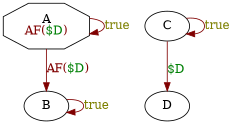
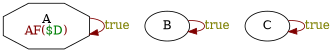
(46, 66) -> none
(167, 106) -> none
